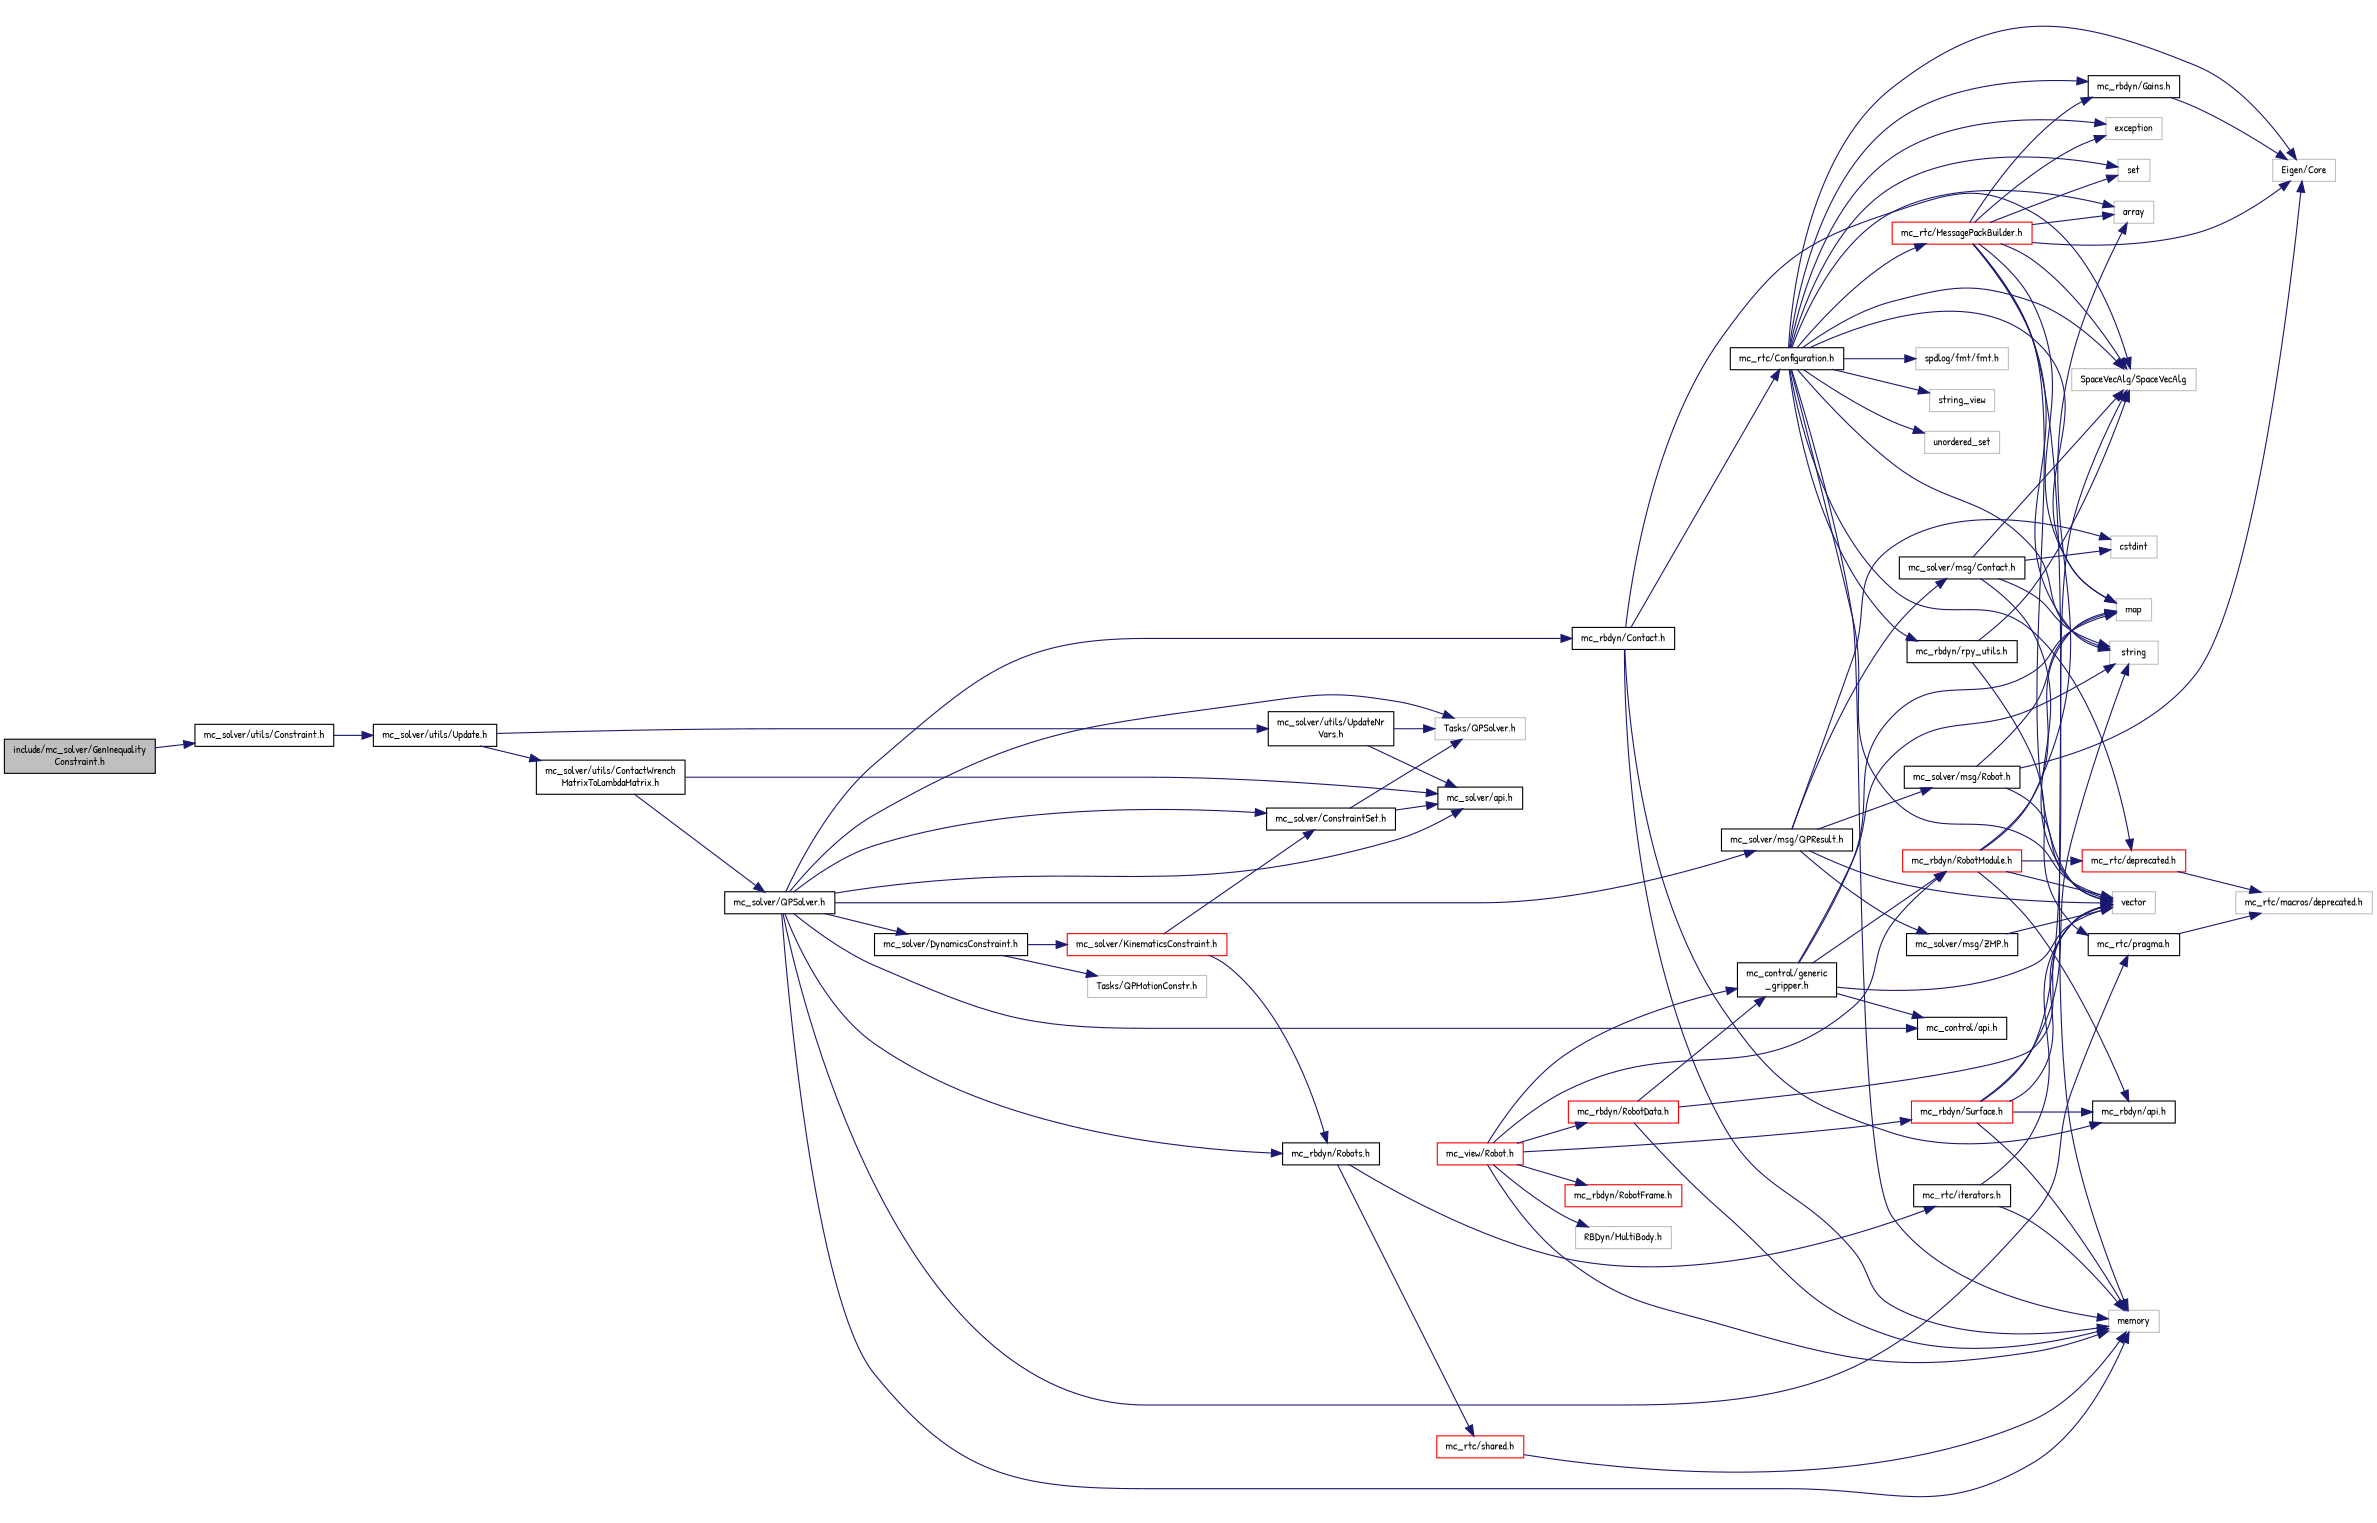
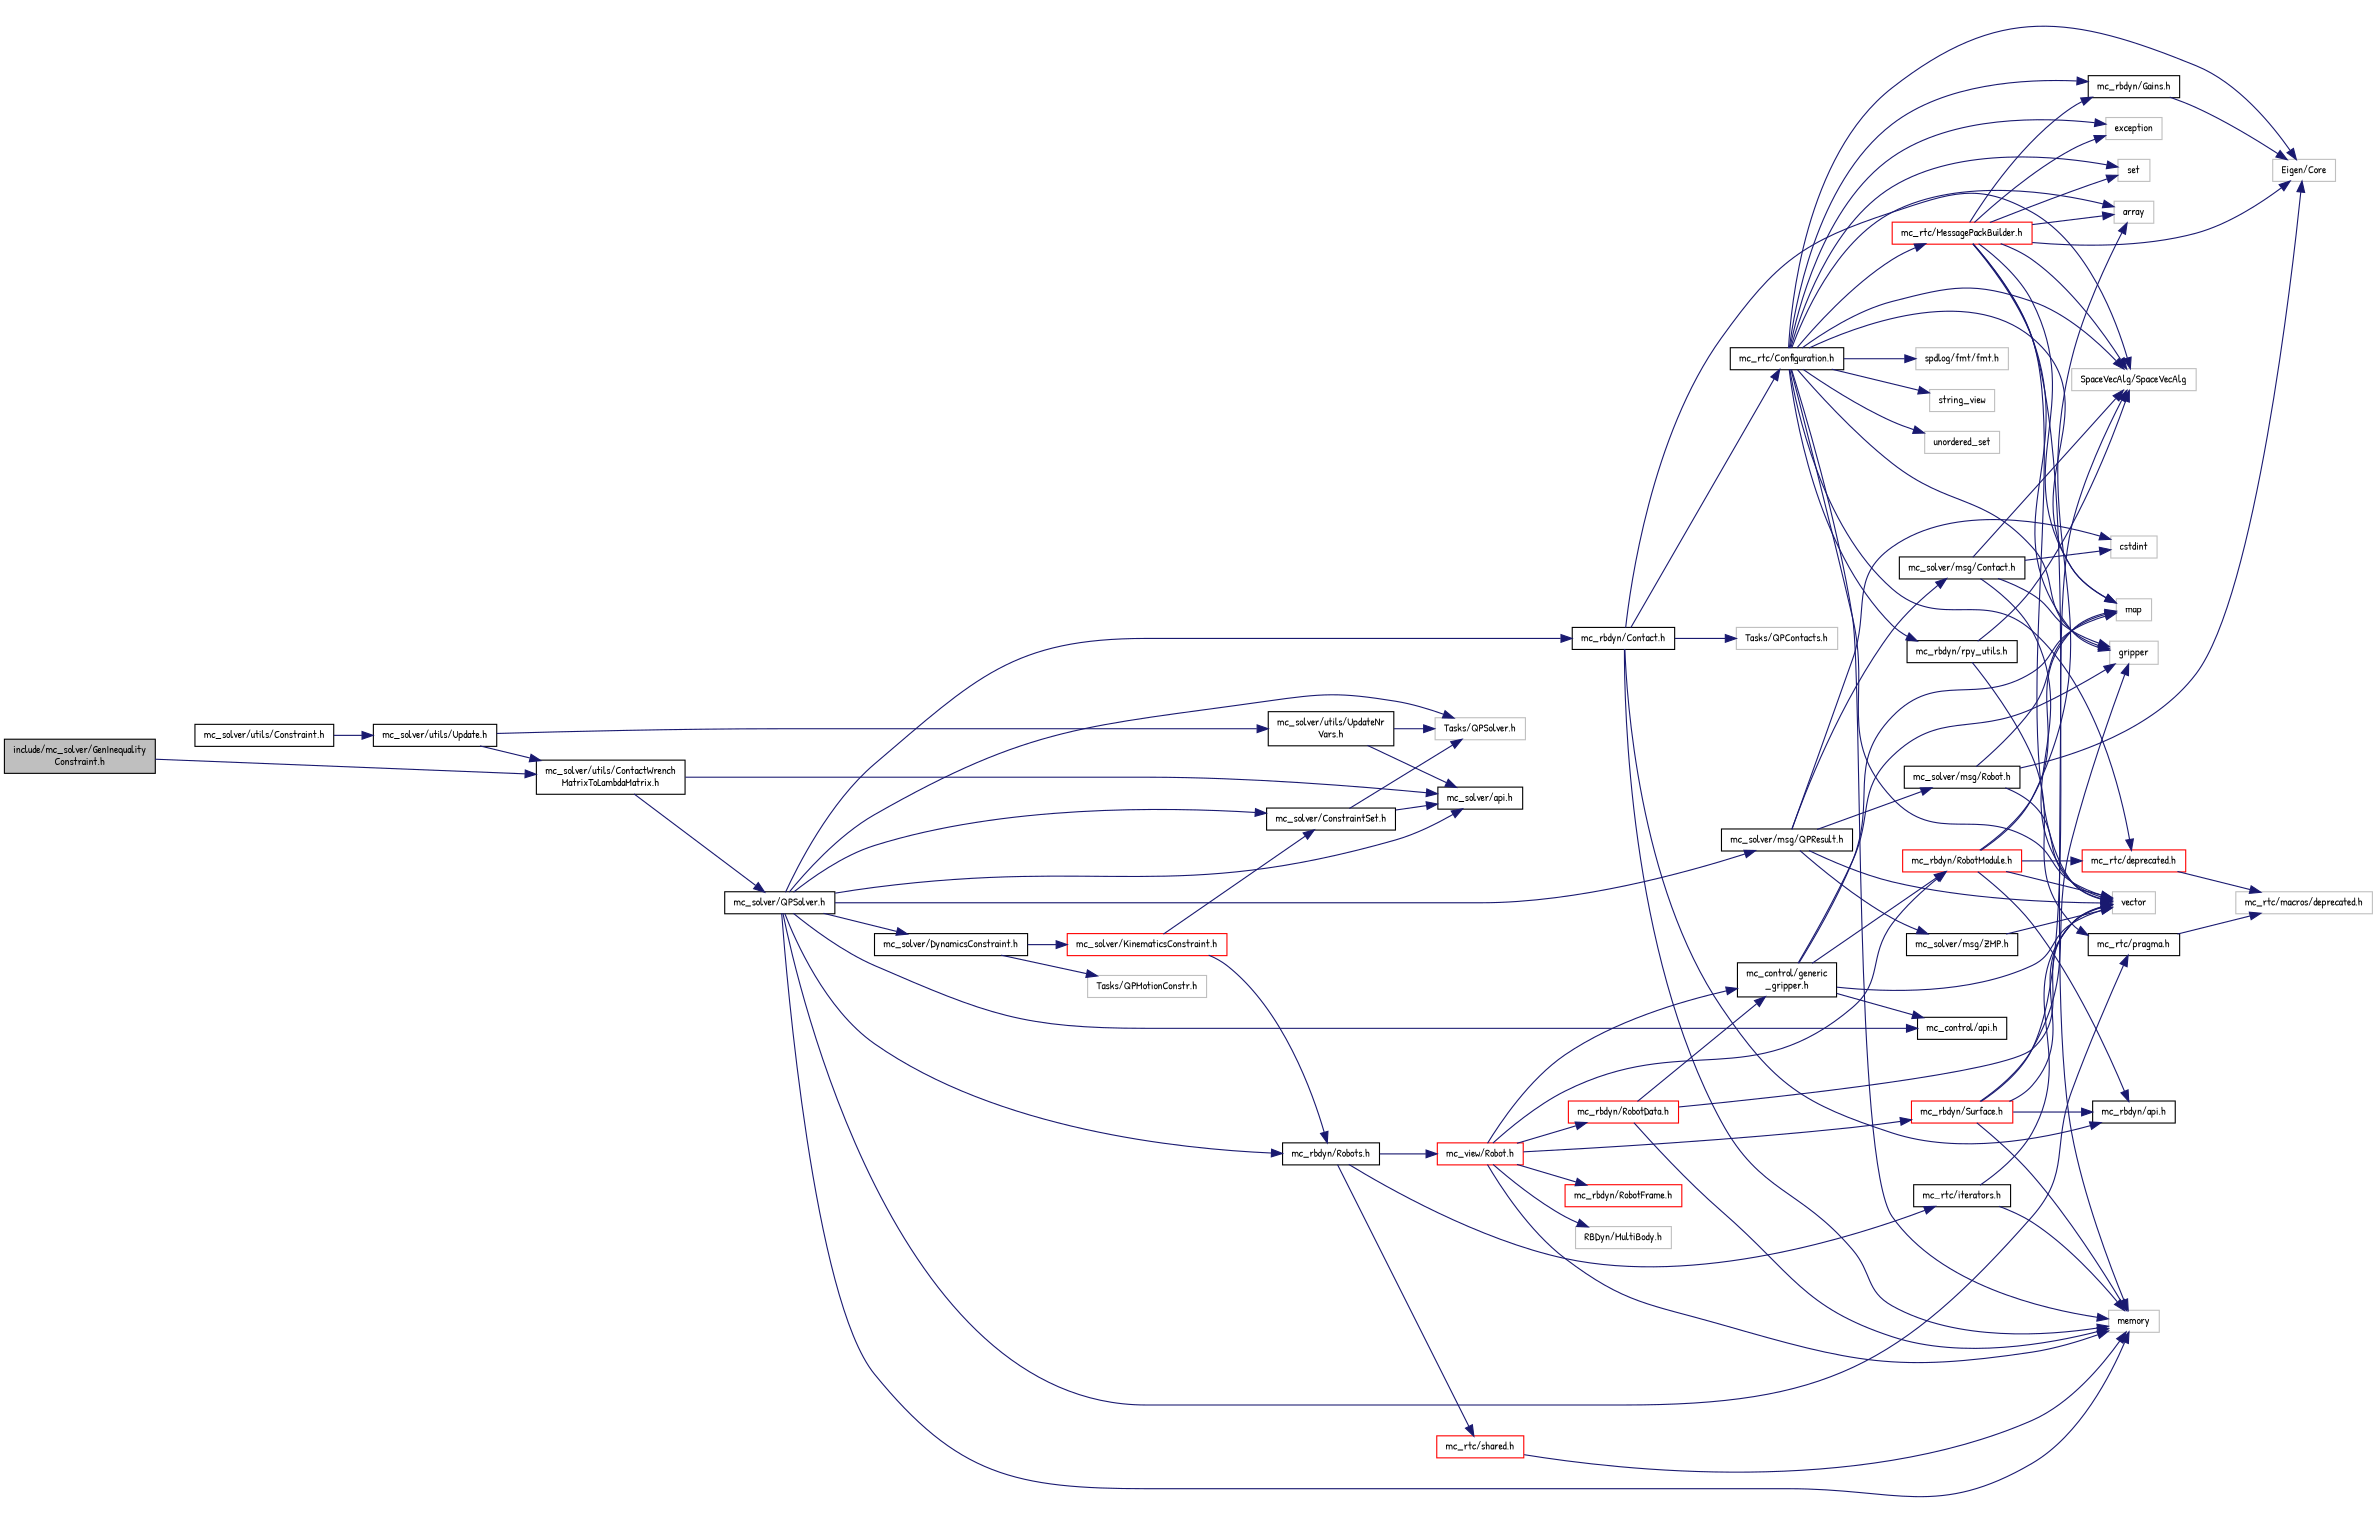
none -> (1787, 638)
(2134, 653) -> (2134, 653)
(170, 746) -> (340, 767)
none -> (1403, 1154)
